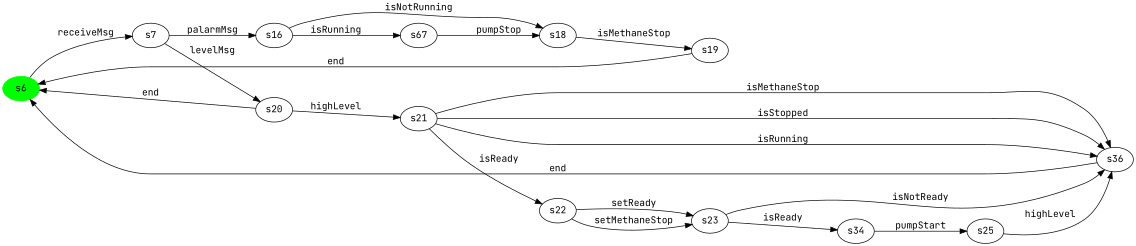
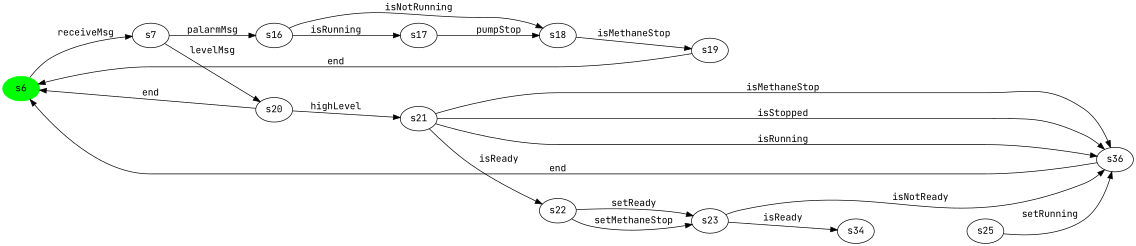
(419, 35) -> (419, 35)
(1050, 214) -> (1050, 214)
(917, 231) -> none
